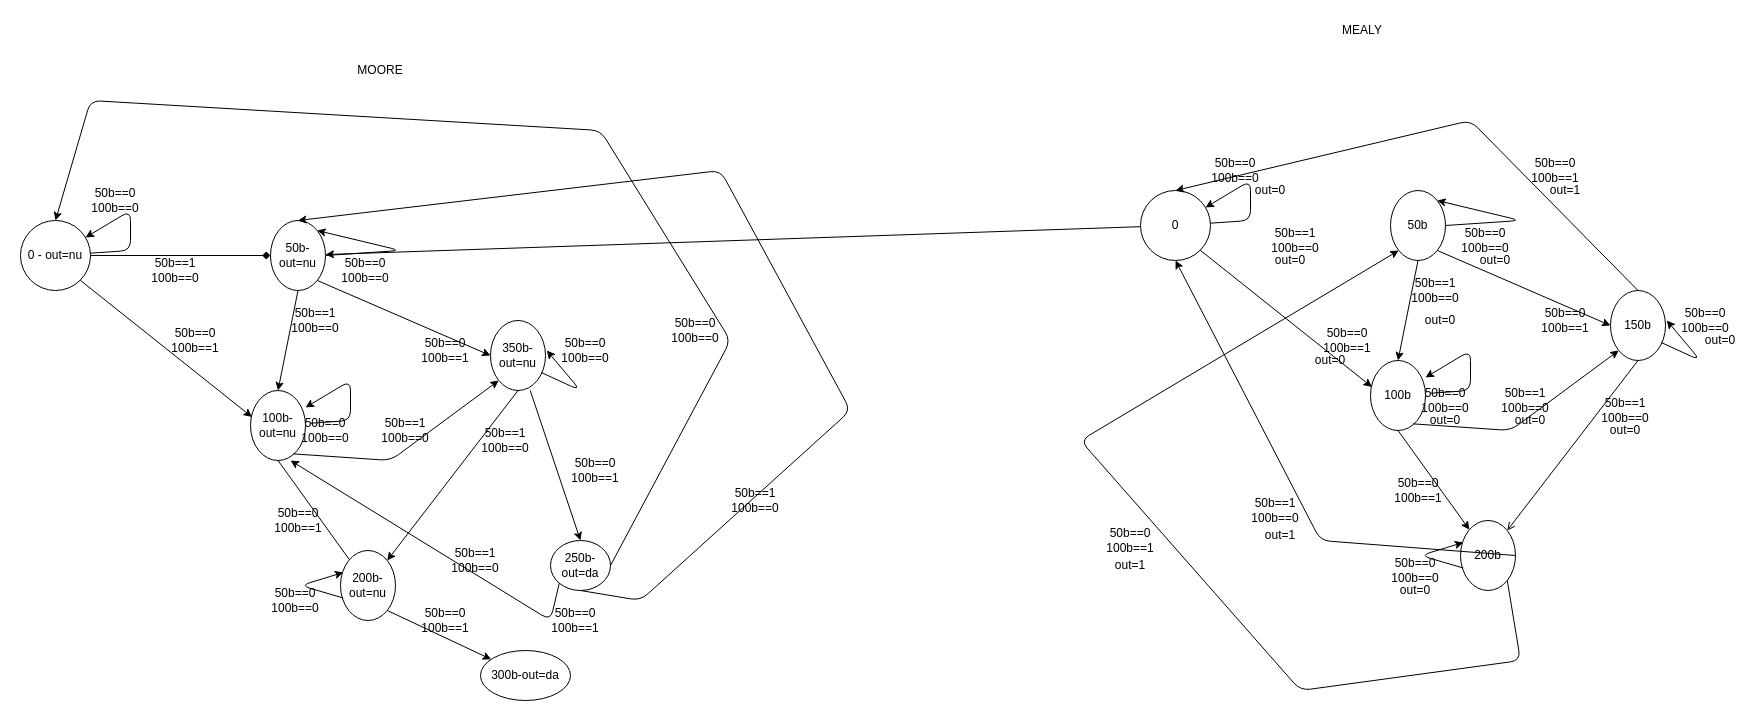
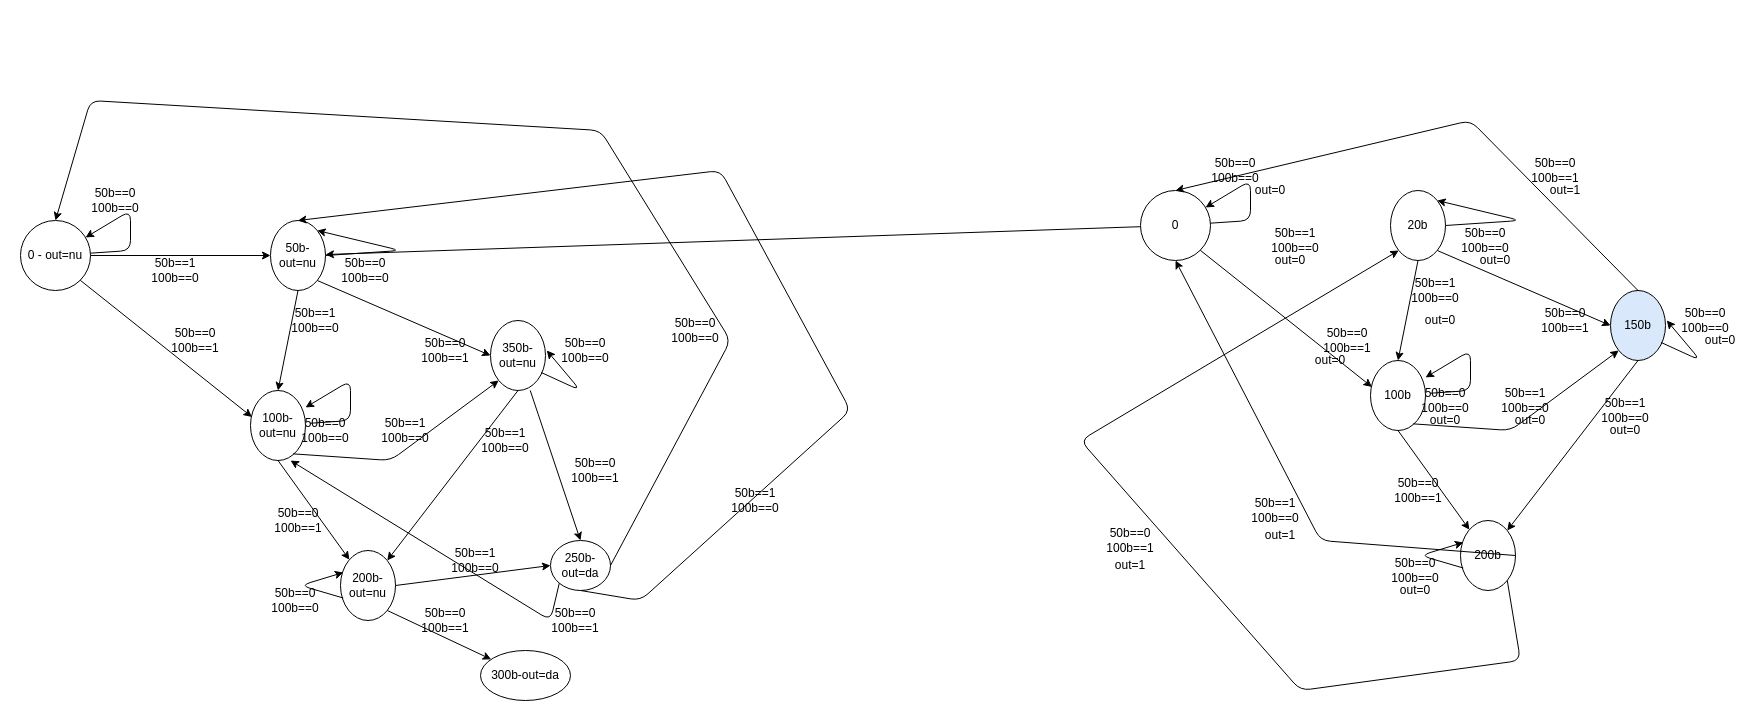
(1363, 31) -> none
(381, 71) -> none
(1418, 226) -> (1418, 226)
(261, 256) -> (262, 256)
(1638, 326) -> (1638, 326)
(1511, 526) -> (1512, 524)
(346, 556) -> (345, 553)
none -> (469, 576)
